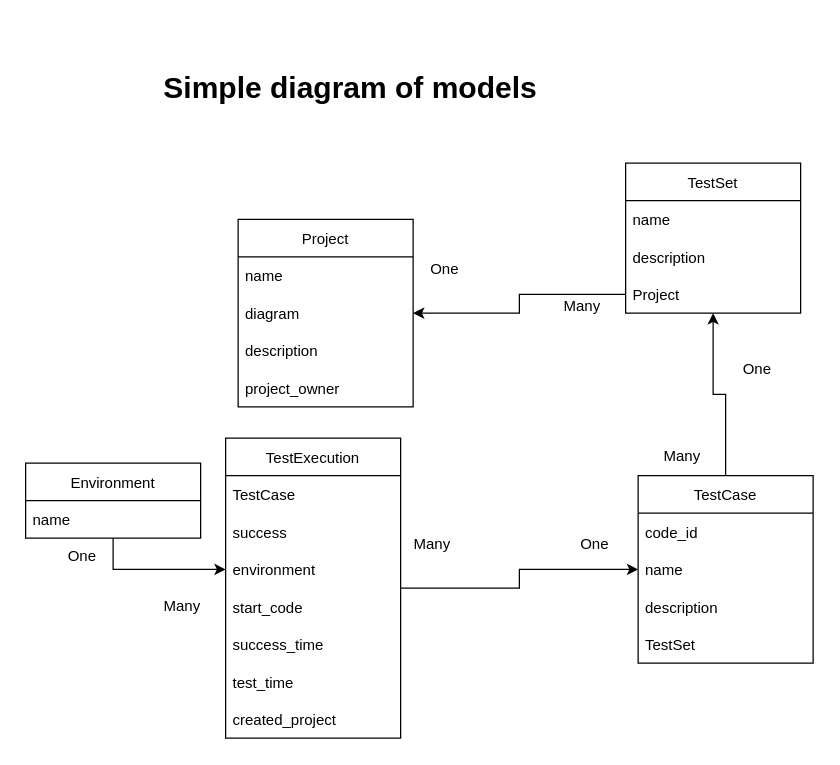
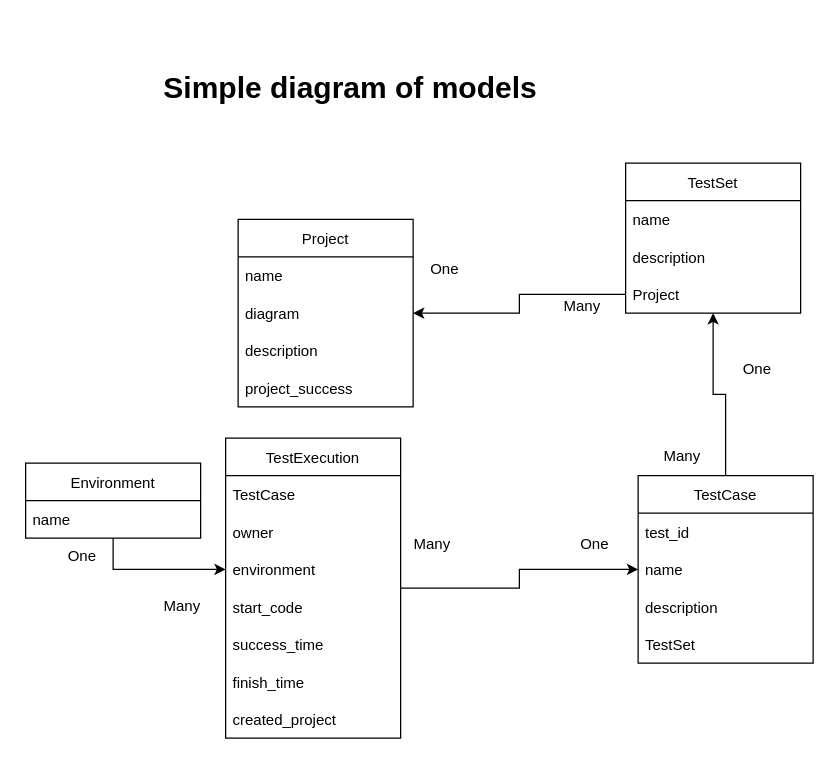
(300, 389) -> (308, 389)
(262, 533) -> (254, 533)
(672, 533) -> (672, 533)
(268, 683) -> (273, 683)
